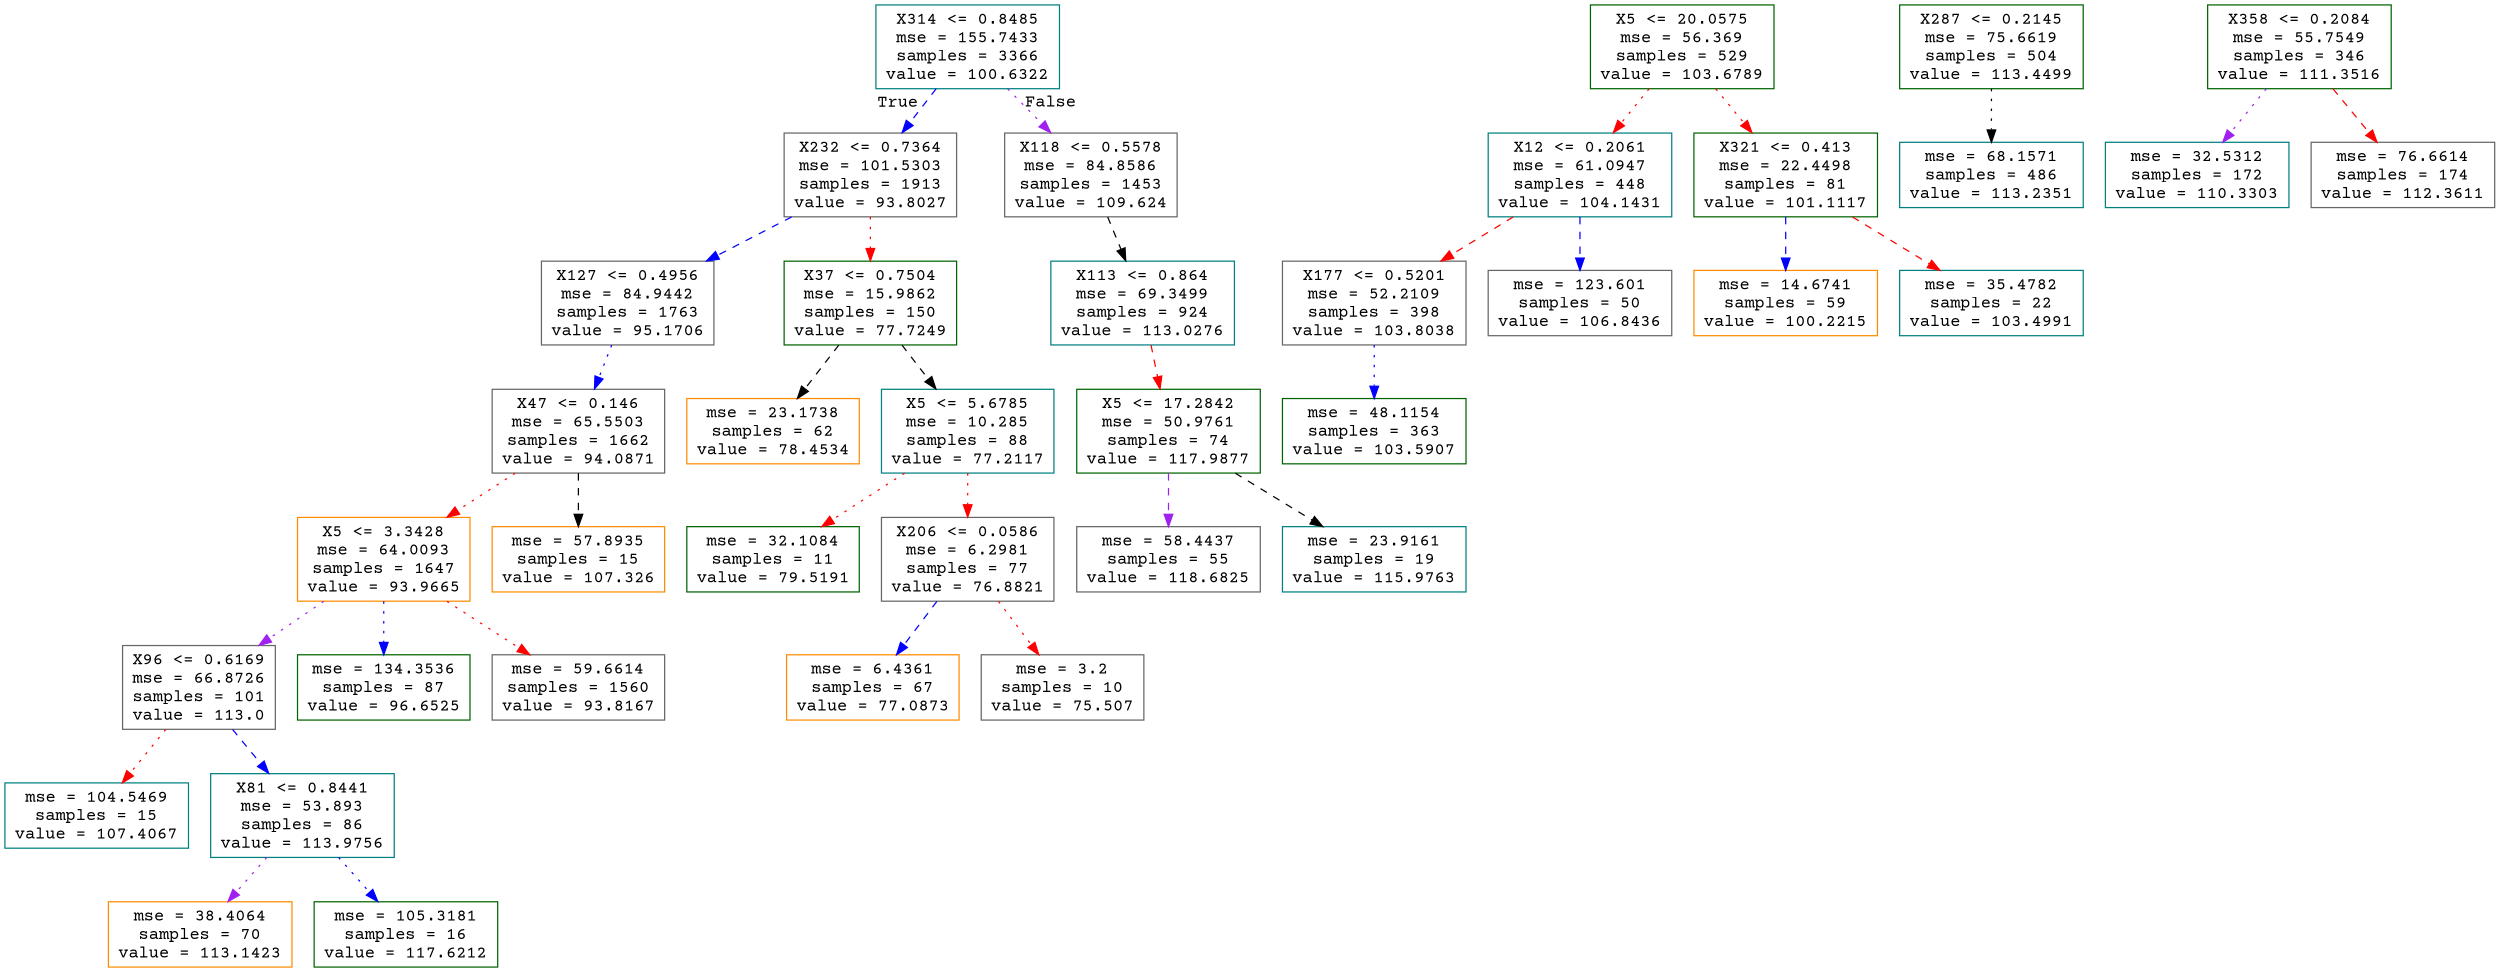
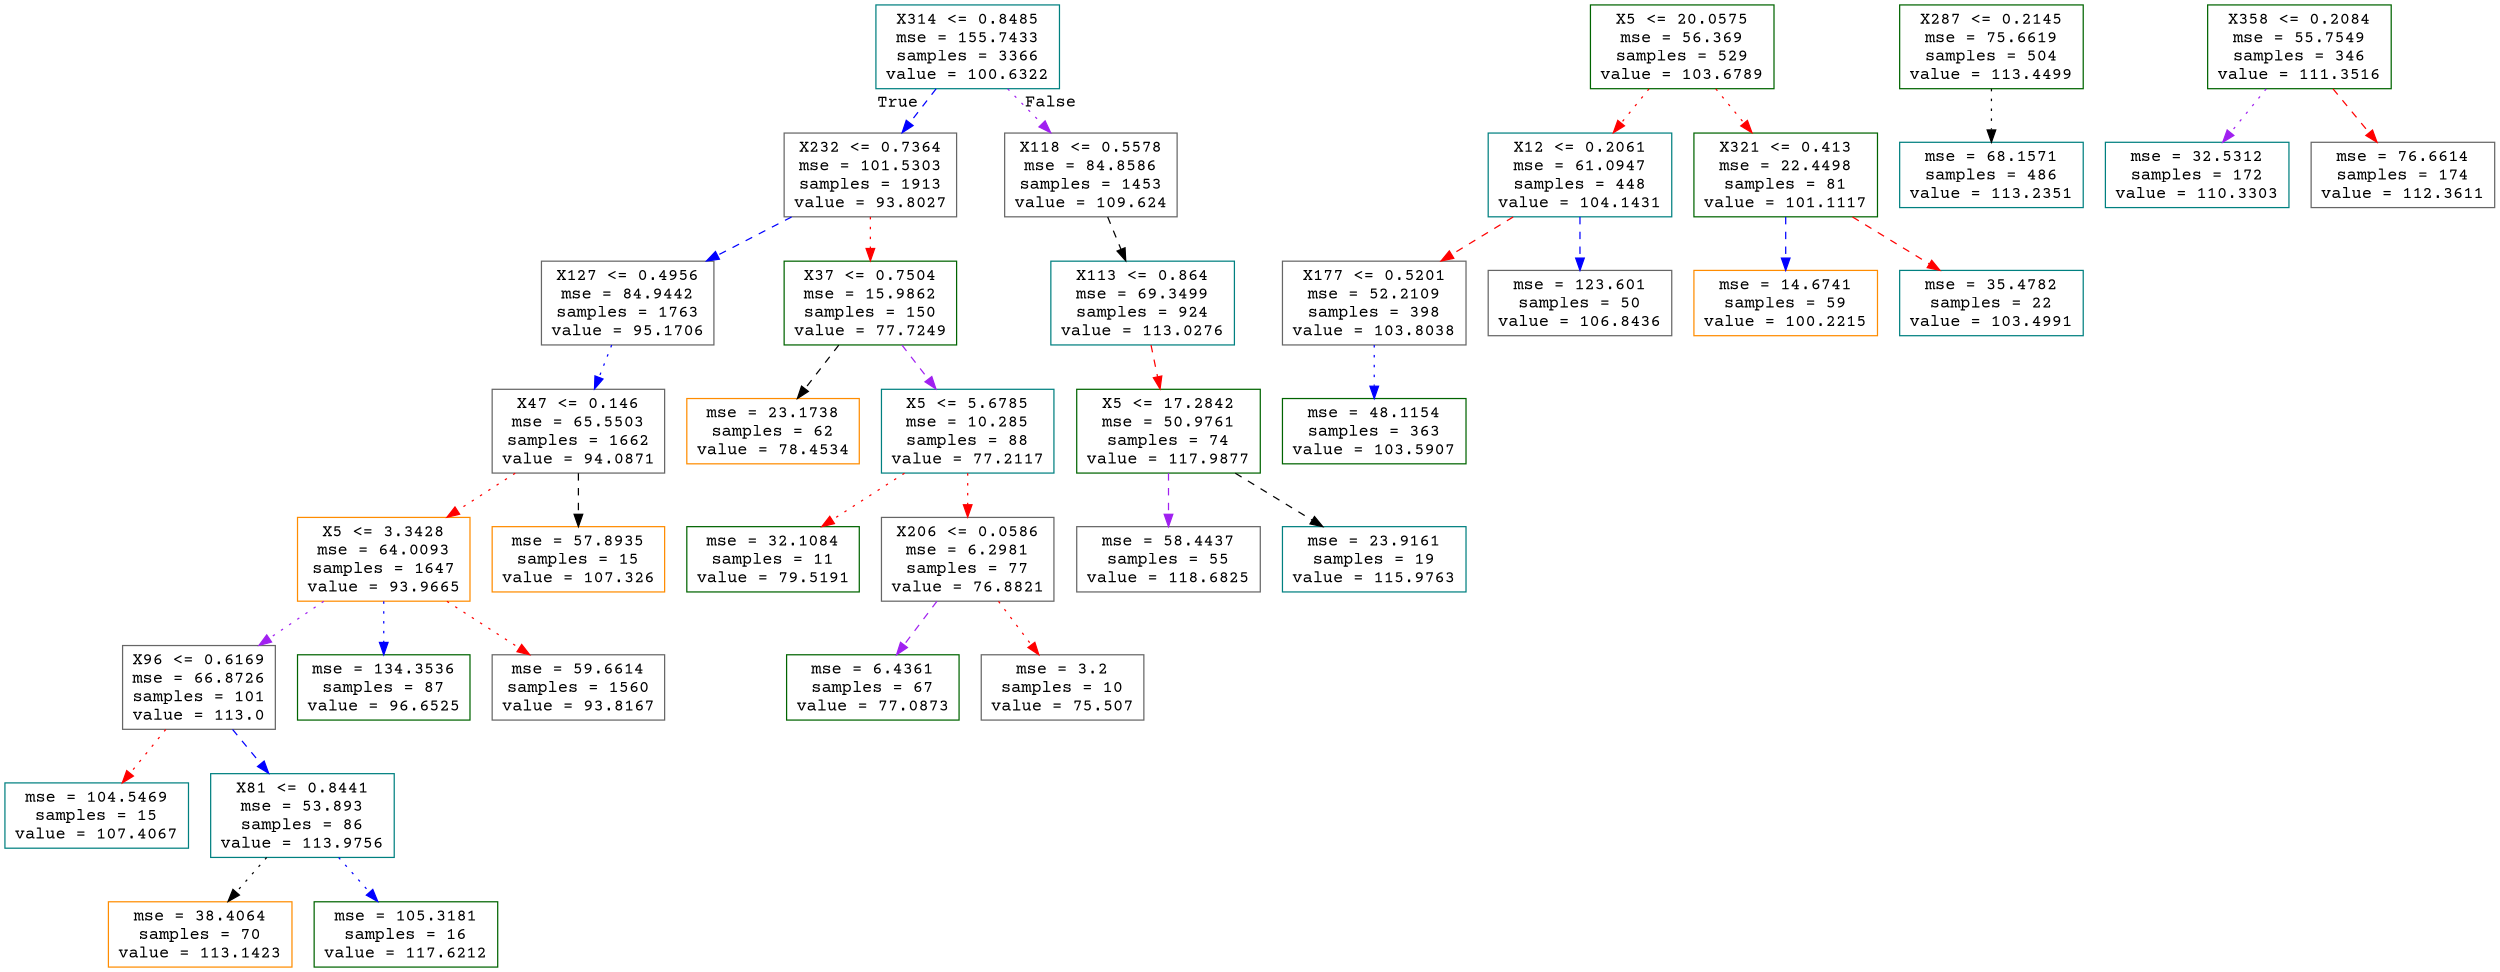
(915, 362) -> (915, 362)
(920, 623) -> (920, 623)
(873, 687) -> (873, 687)
(252, 875) -> (252, 875)
